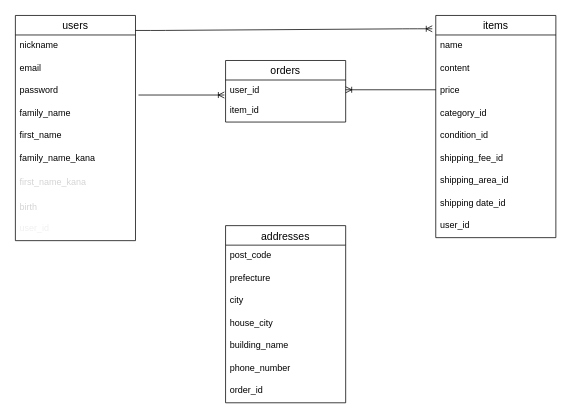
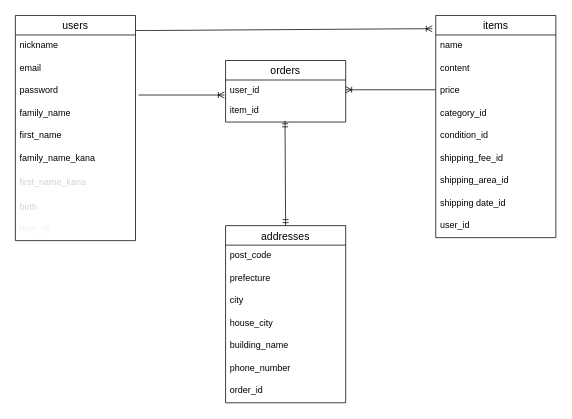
none -> (285, 174)
